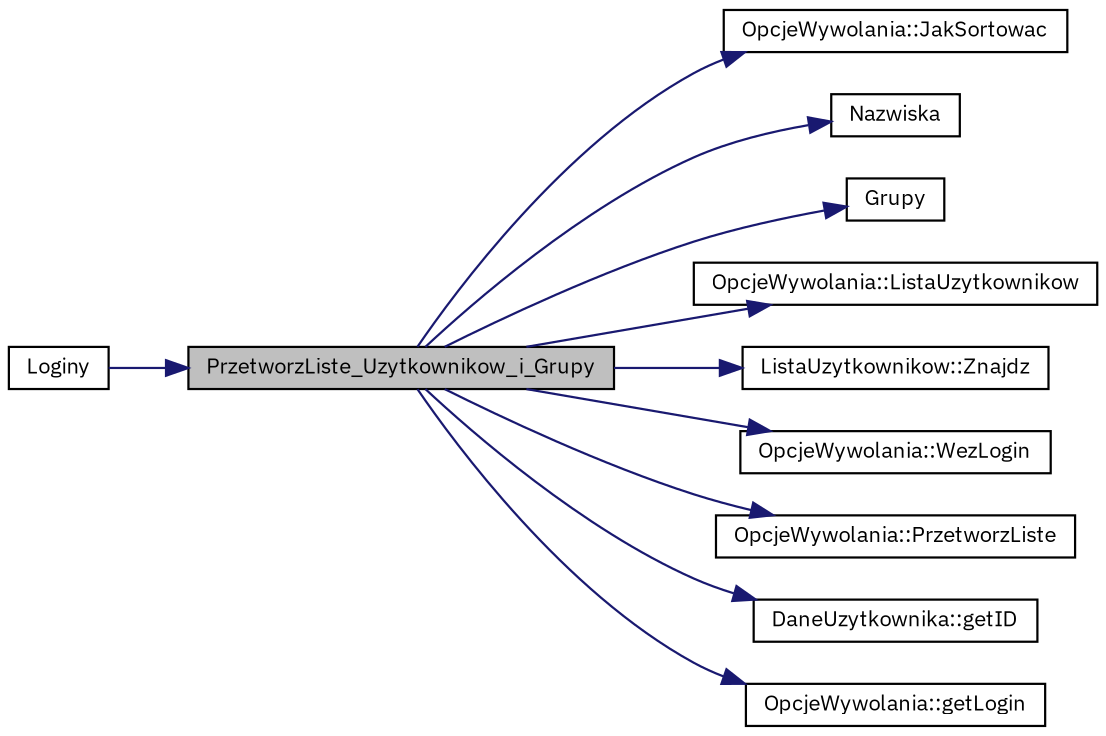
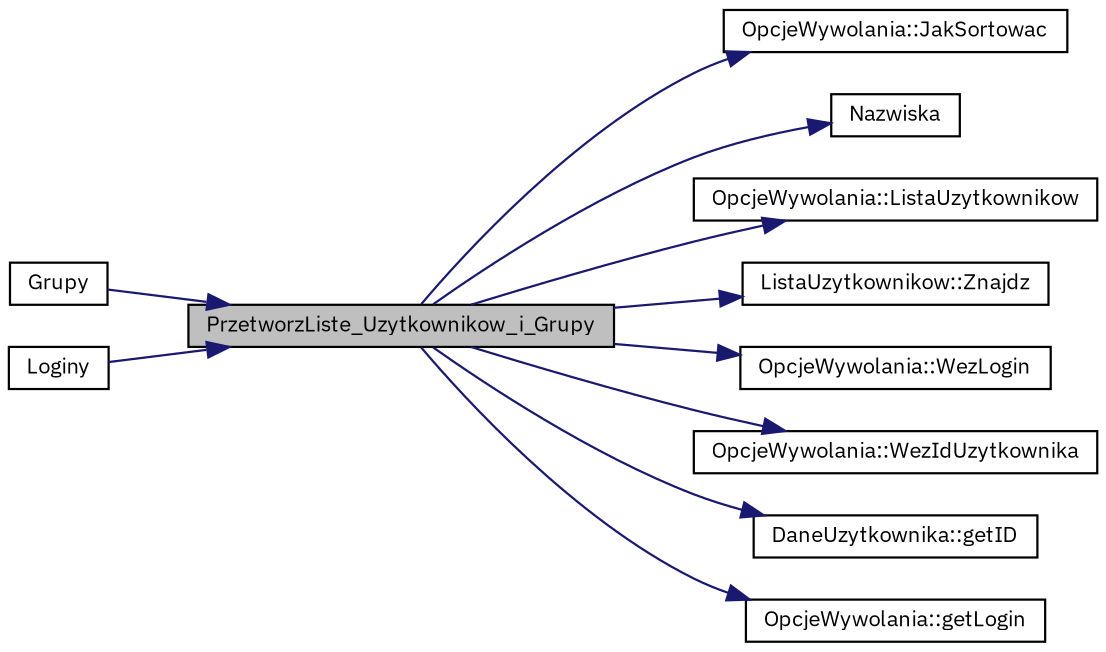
(629, 265) -> (157, 296)
(896, 536) -> (896, 452)
